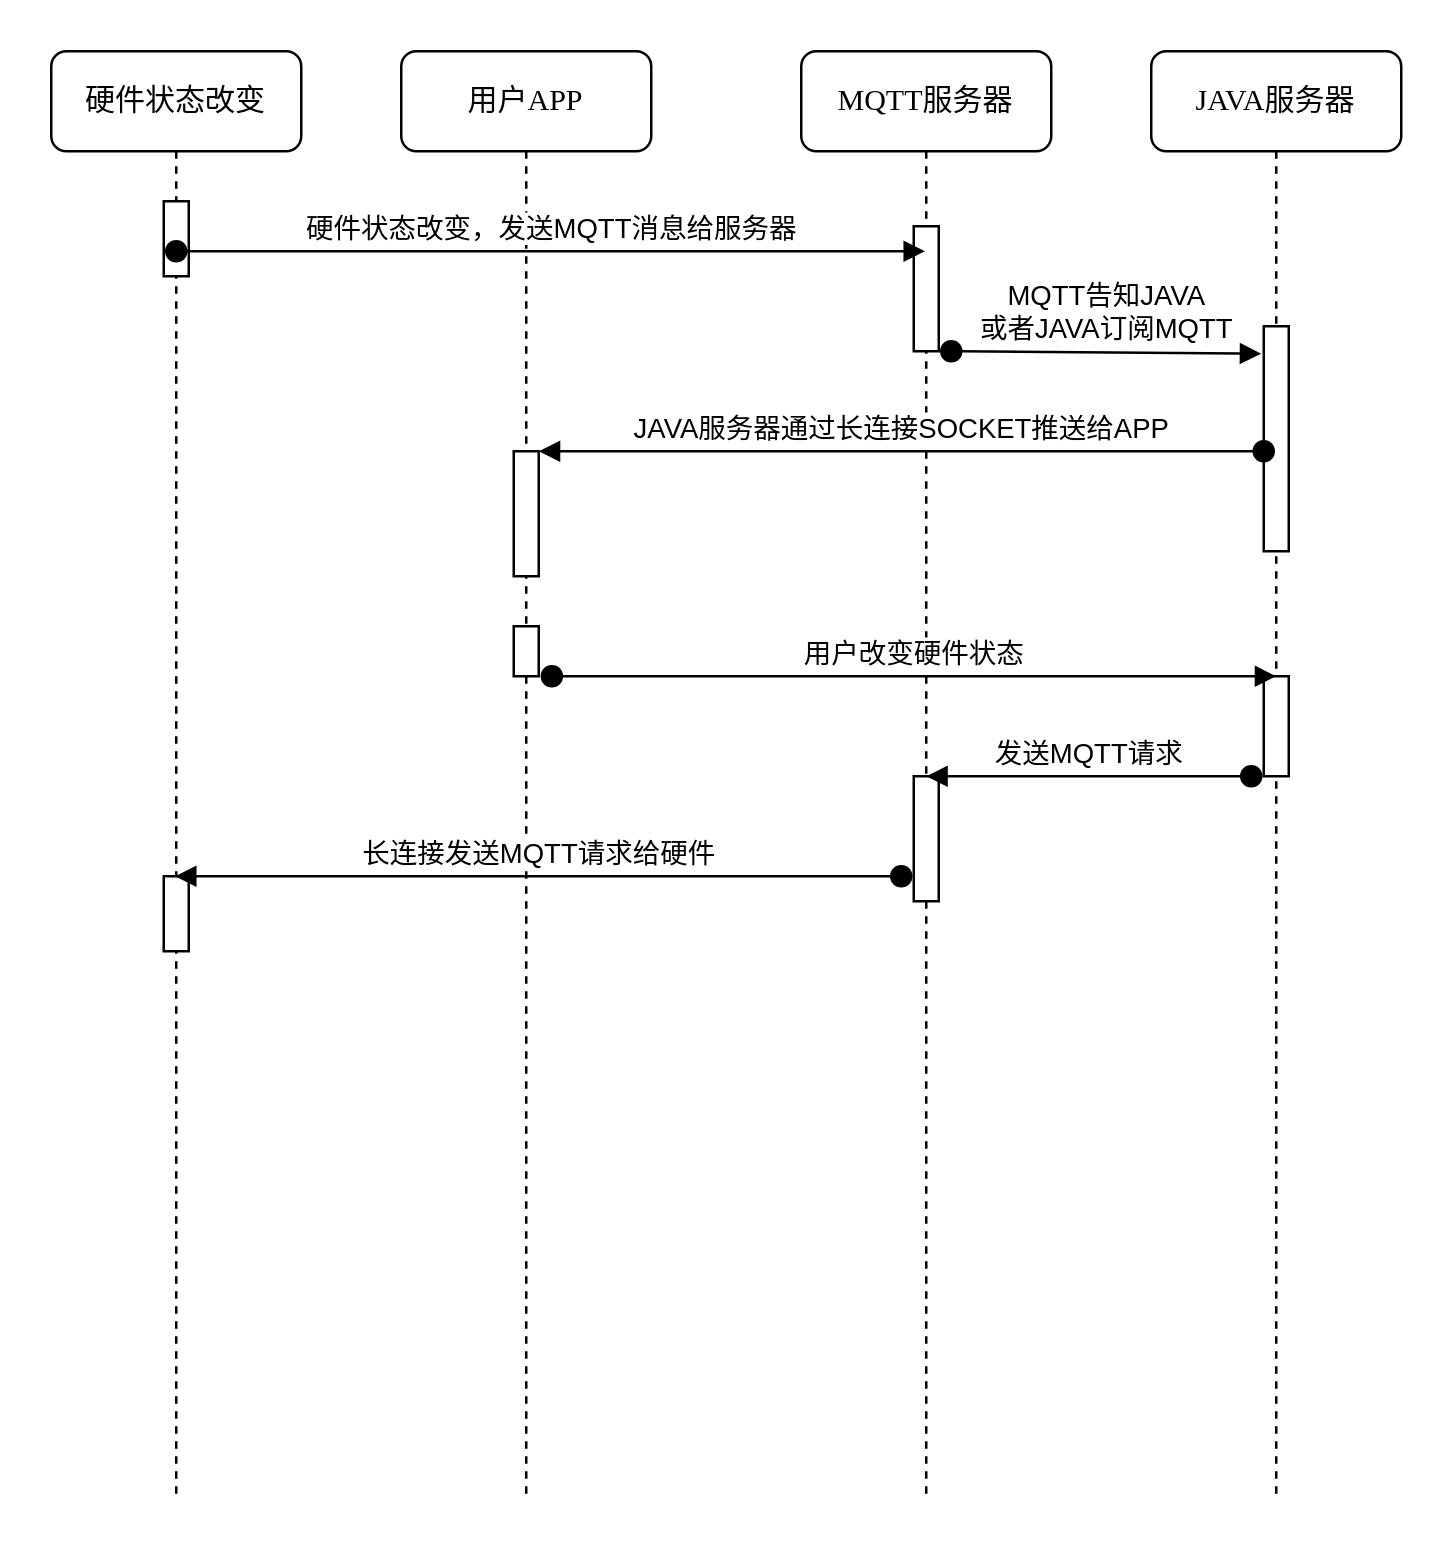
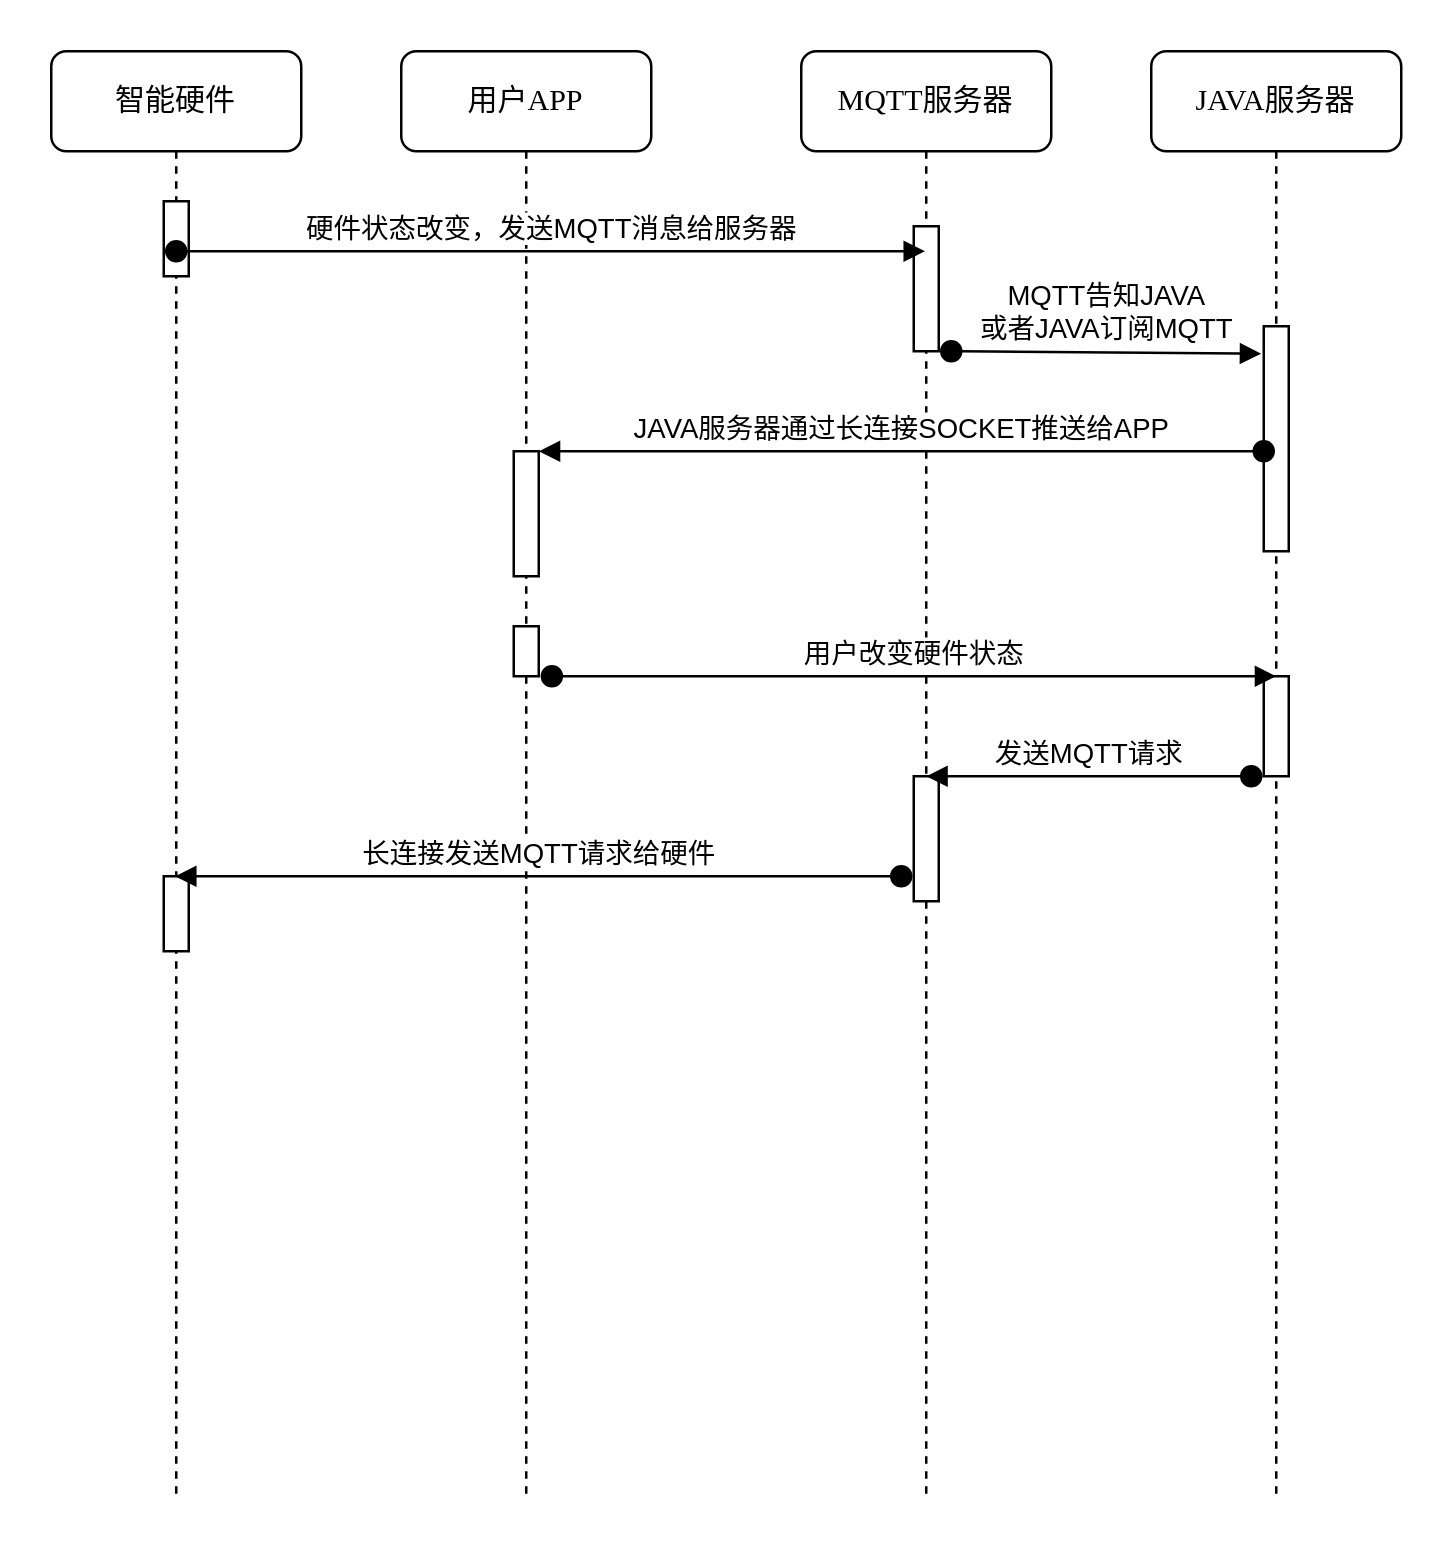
(176, 101) -> (176, 101)
